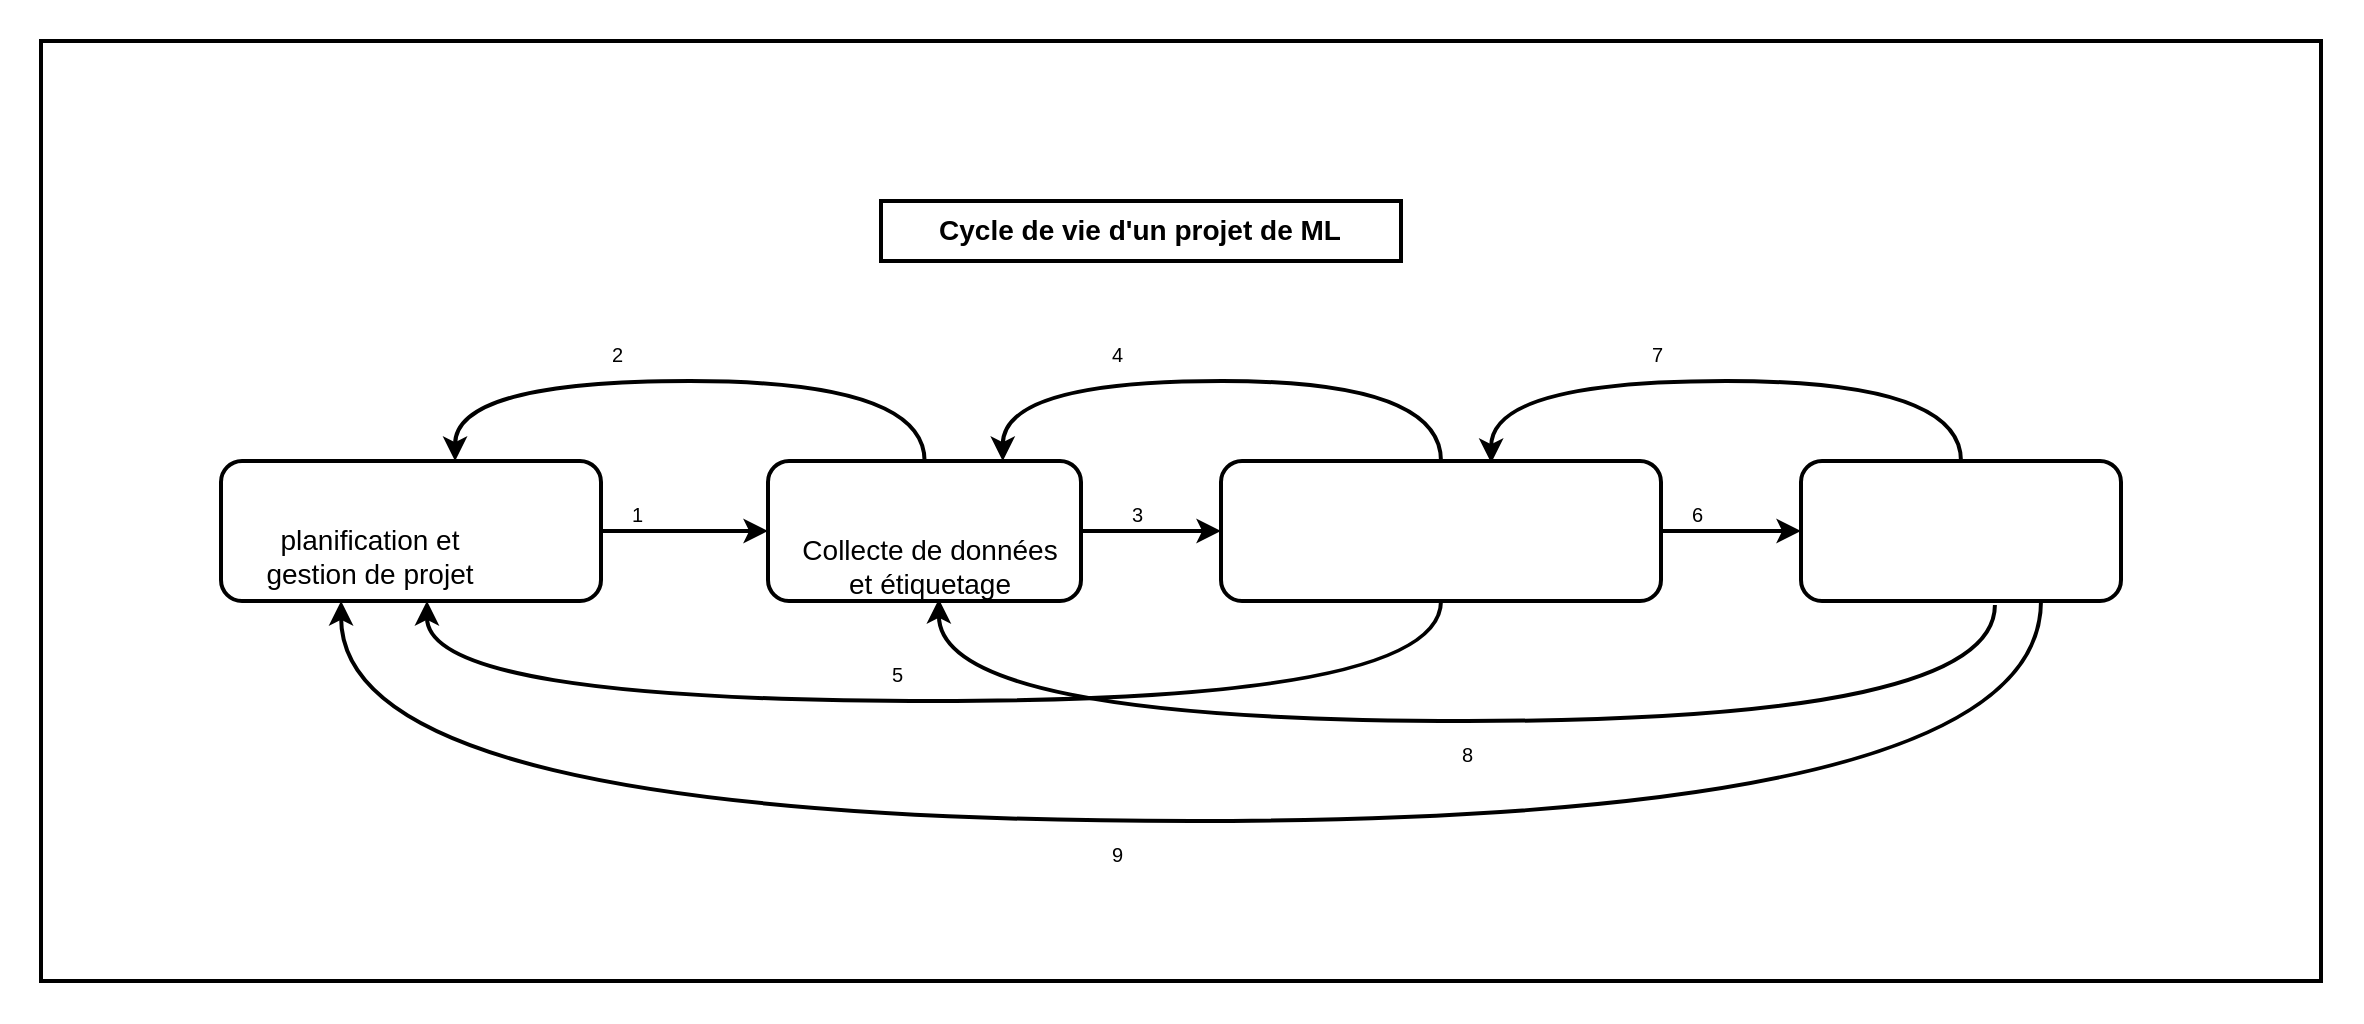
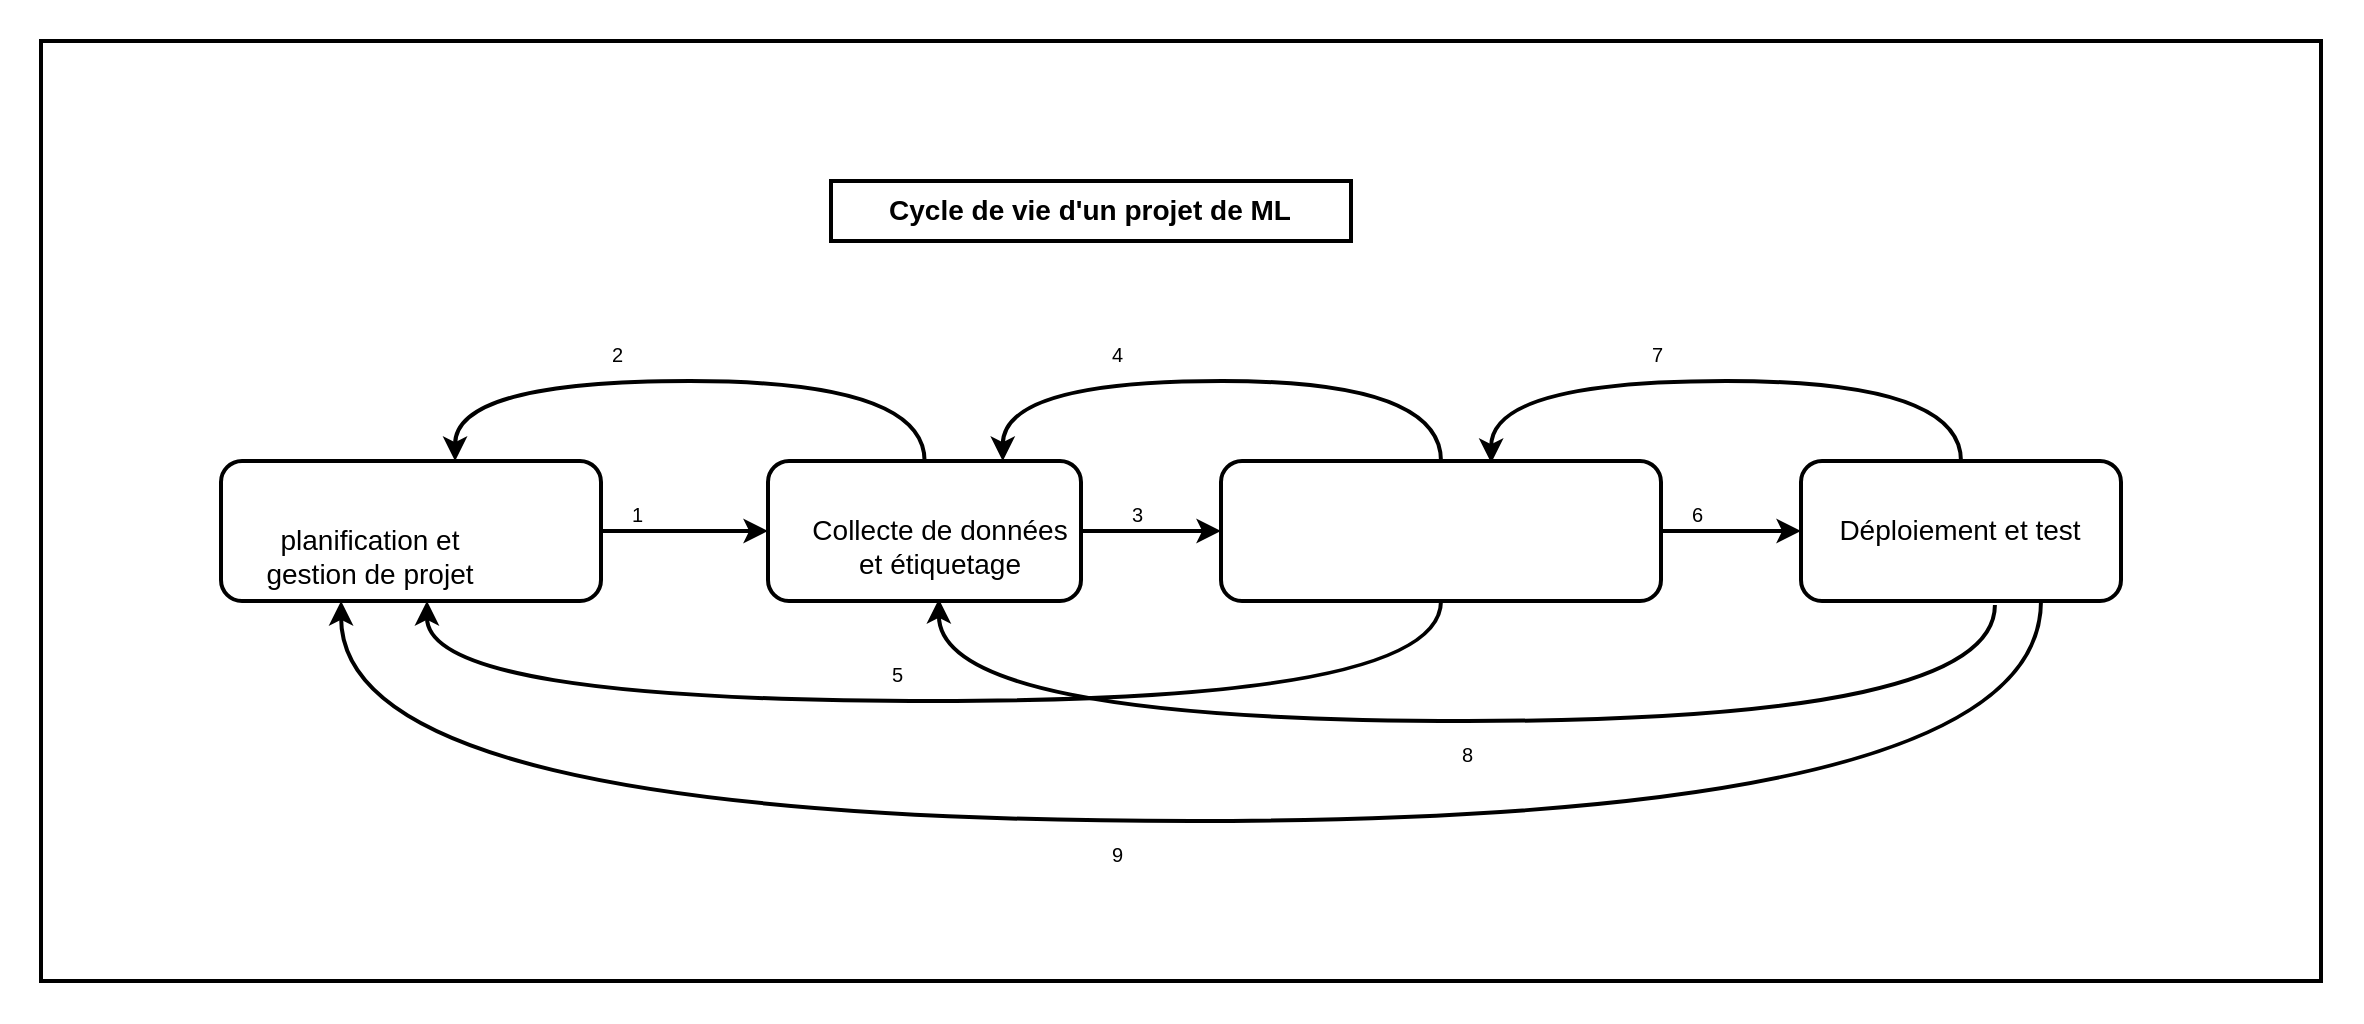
(1141, 231) -> (1091, 211)
none -> (1961, 531)
(931, 551) -> (941, 531)
